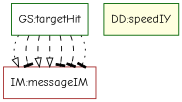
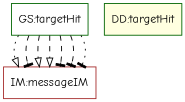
(141, 19) -> (143, 19)
